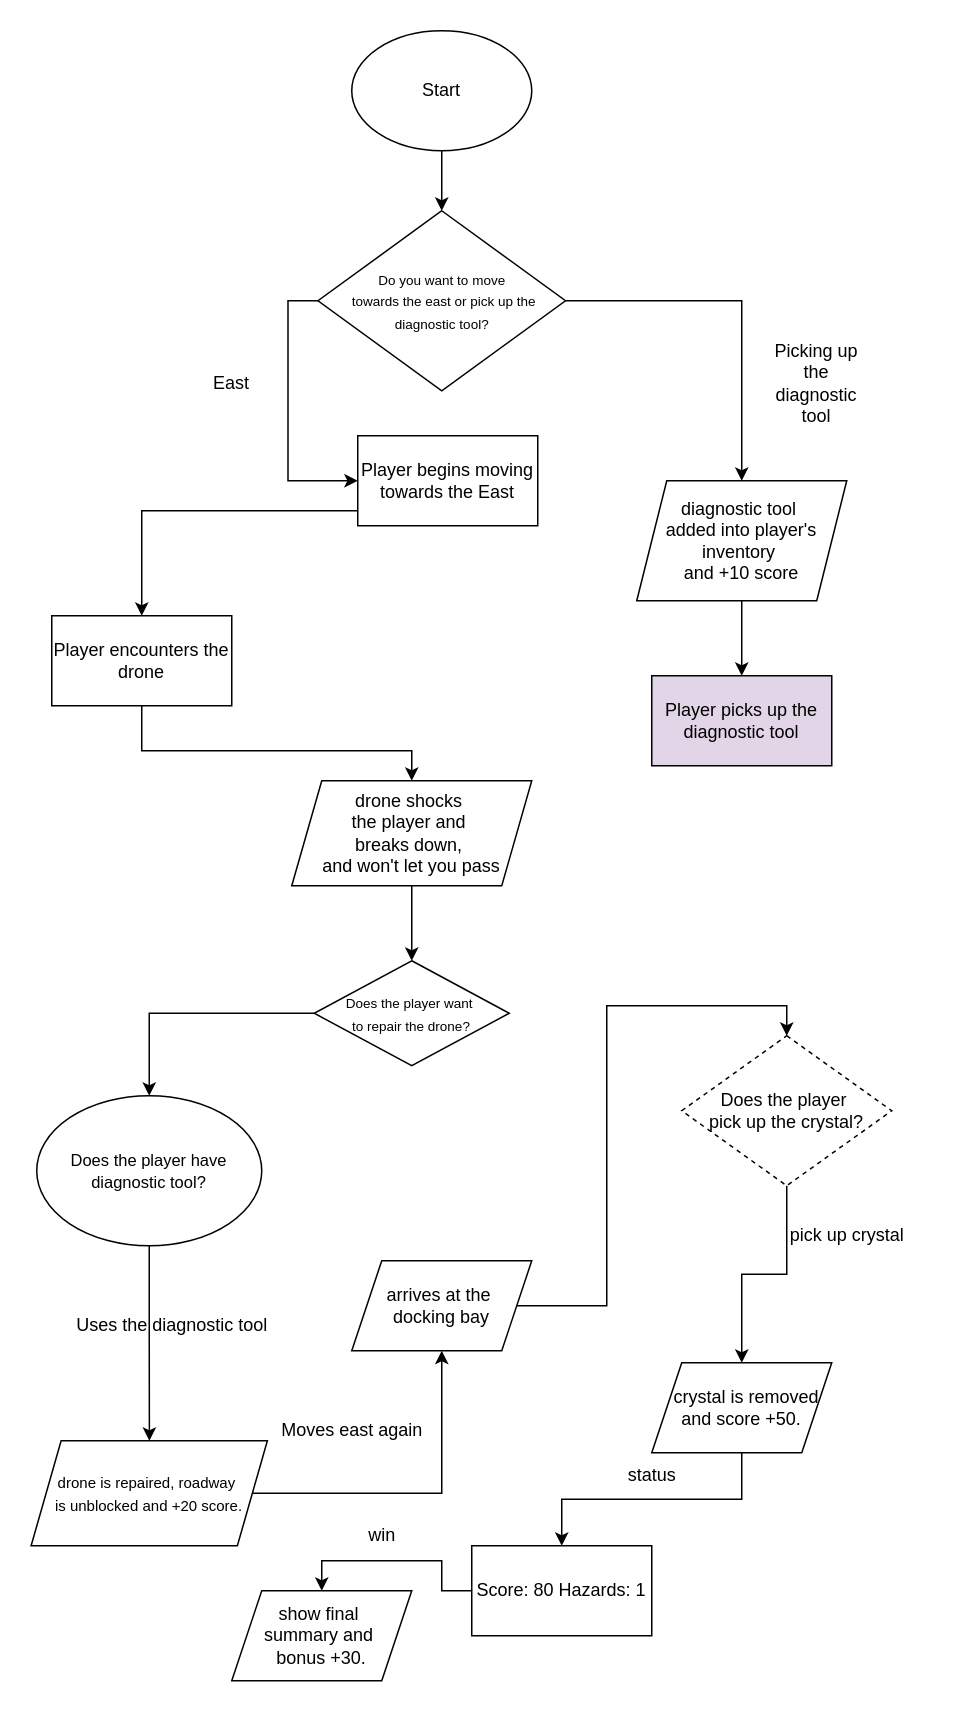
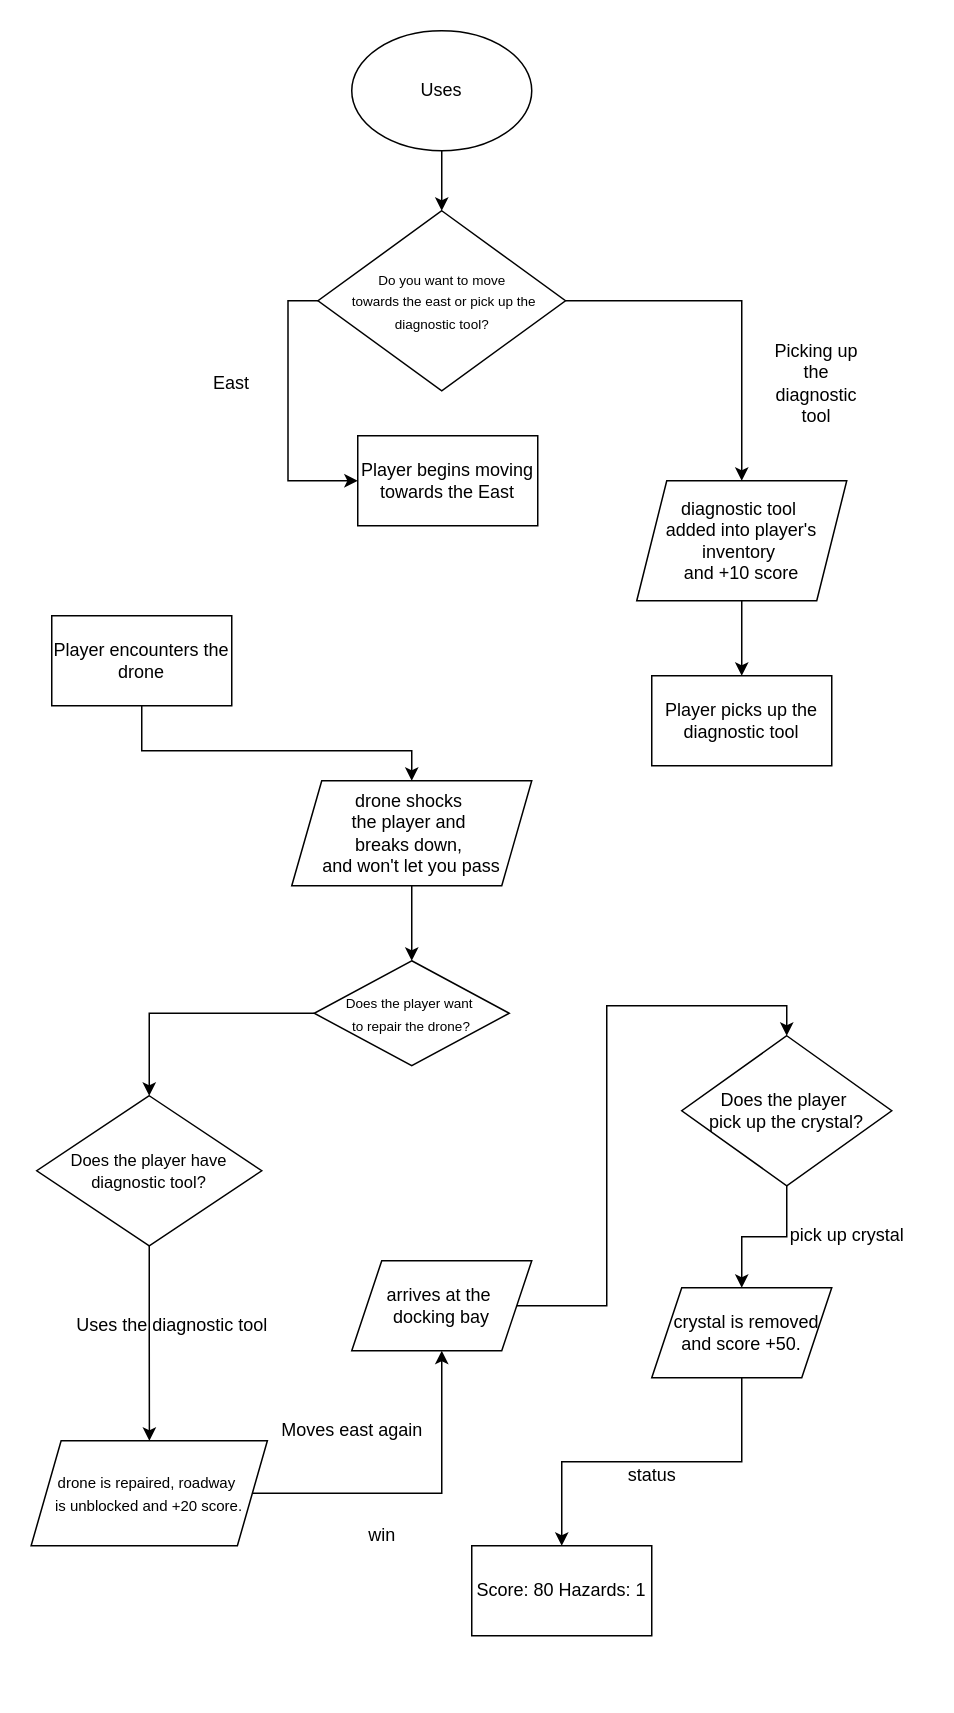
(442, 91) -> (442, 91)
(203, 511) -> none
(742, 721) -> (742, 721)
(787, 1111) -> (787, 1111)
(149, 1171) -> (149, 1171)
(742, 1408) -> (742, 1333)
(402, 1561) -> none
(322, 1636) -> none
